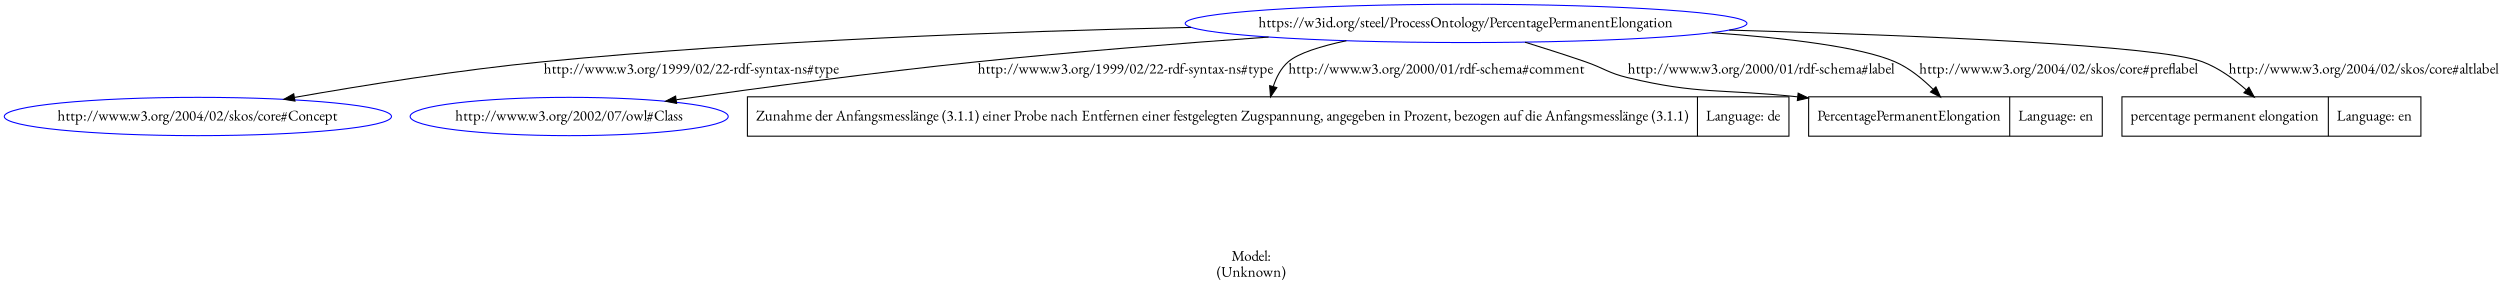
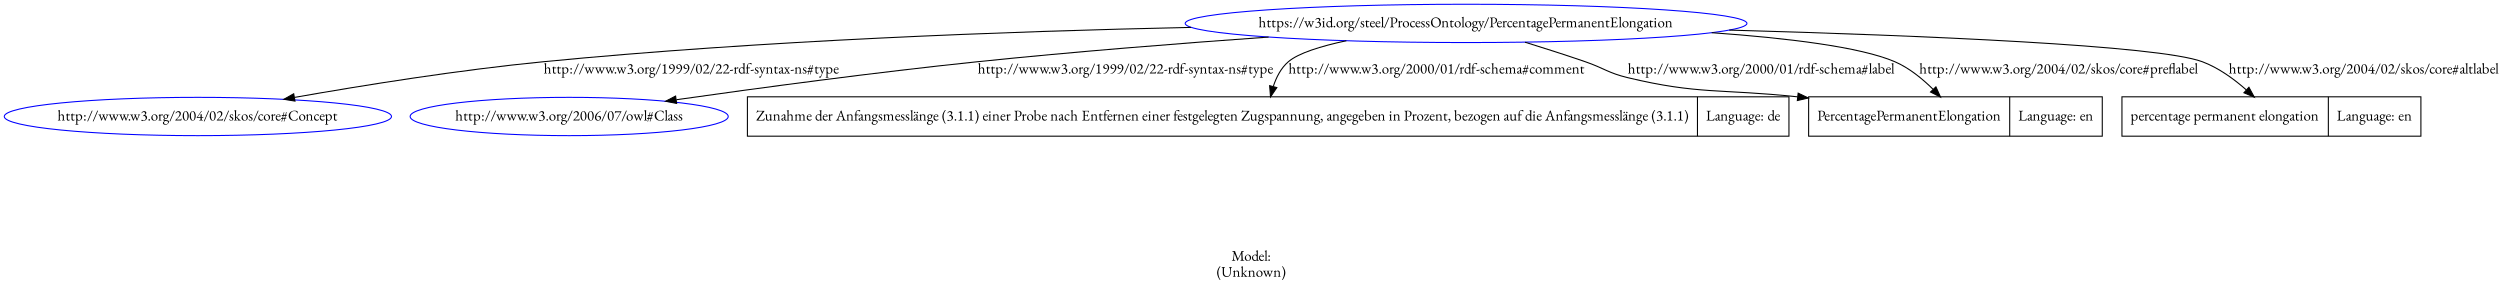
(569, 116) -> (569, 116)
